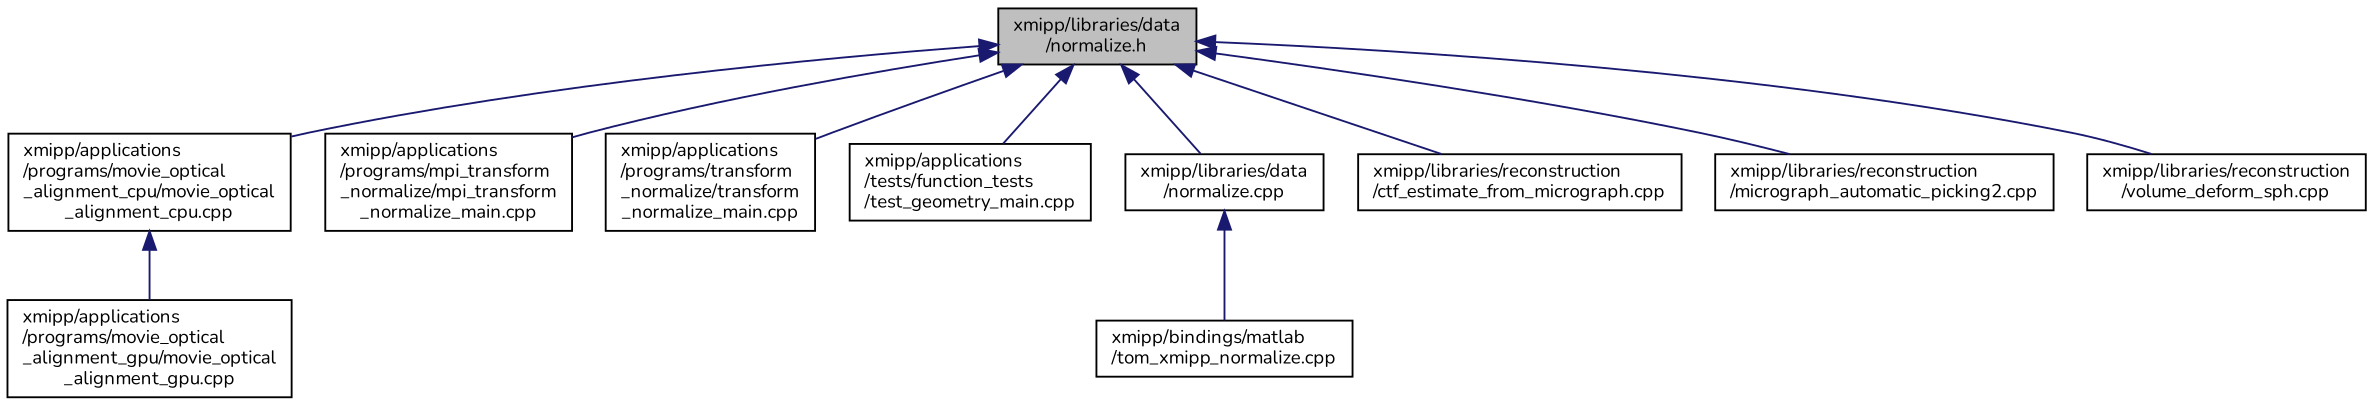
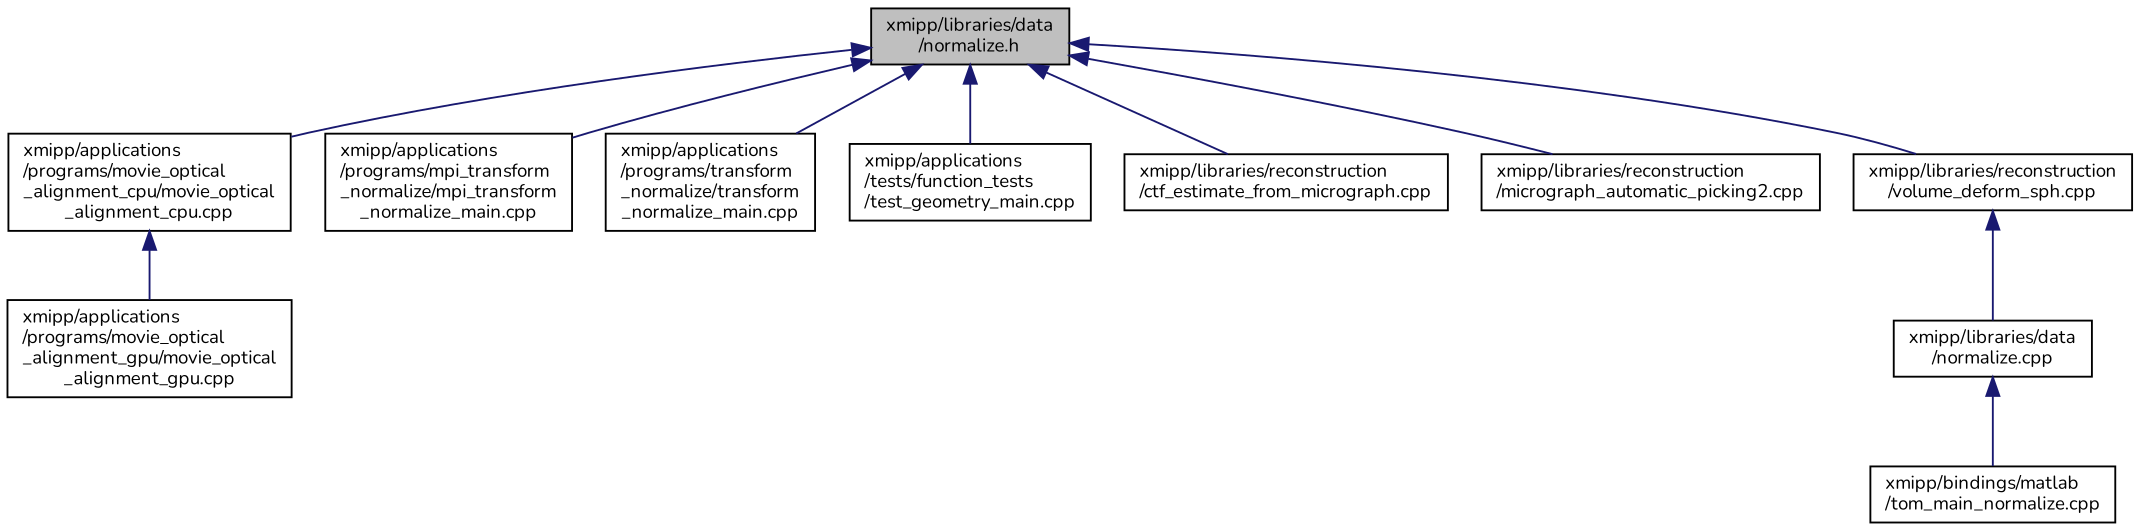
(1167, 116) -> (1993, 275)
(1224, 349) -> (1993, 494)
